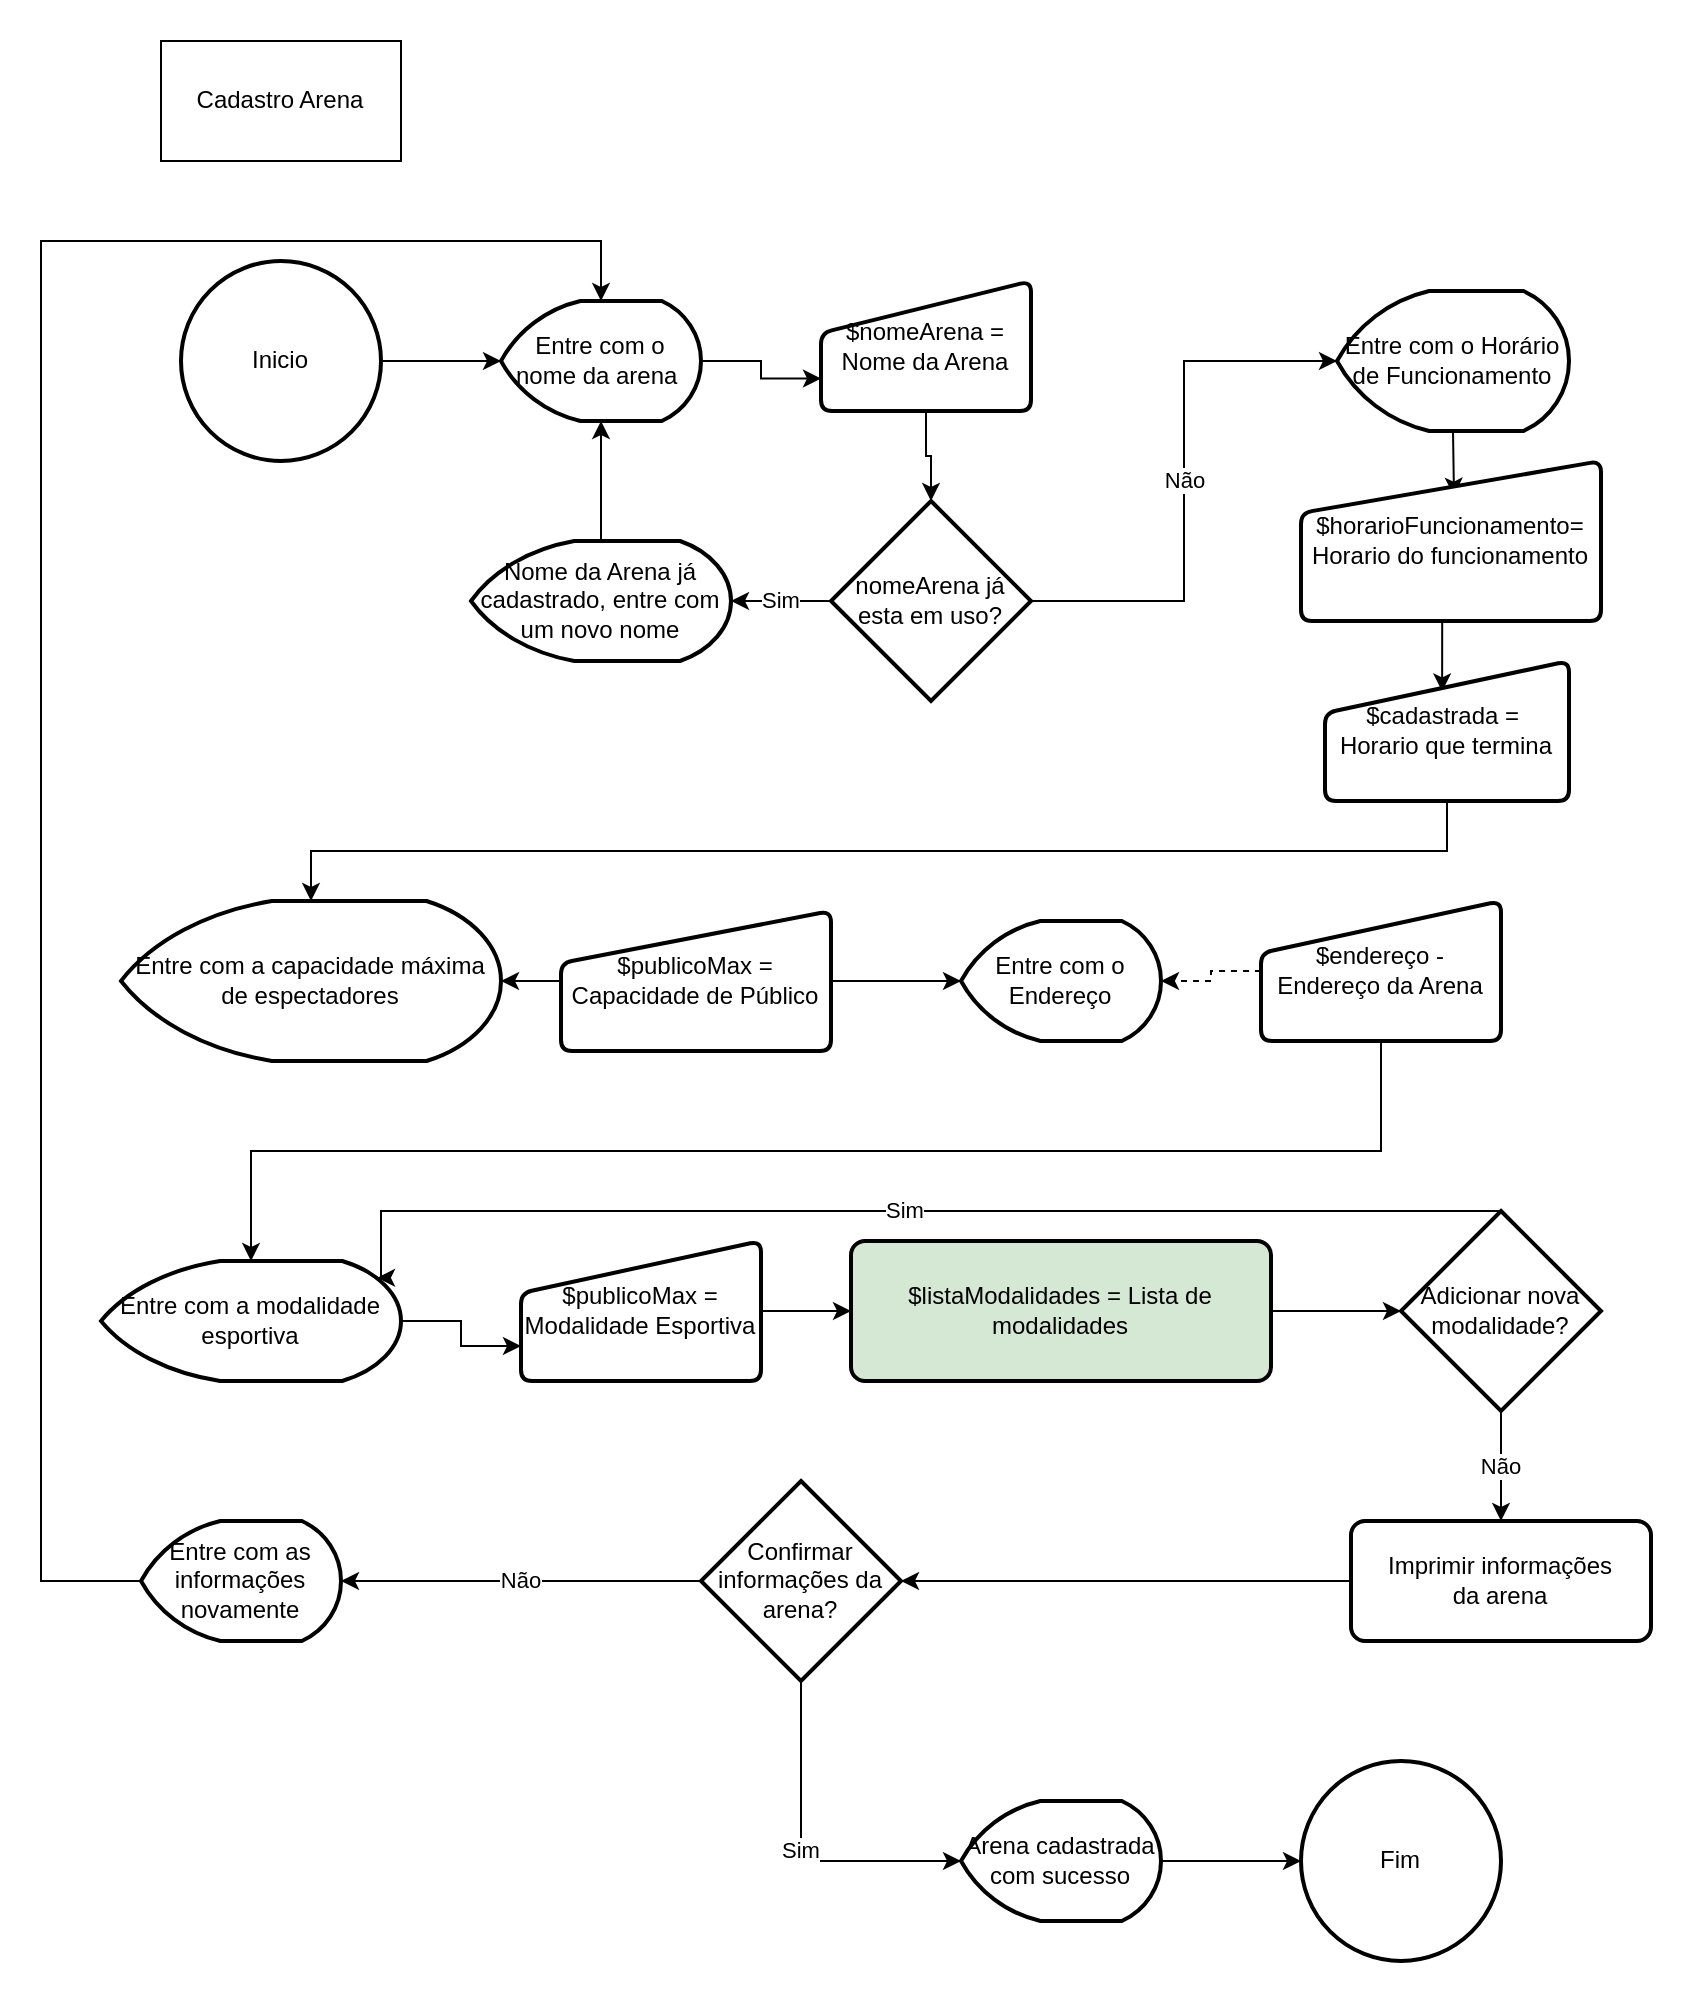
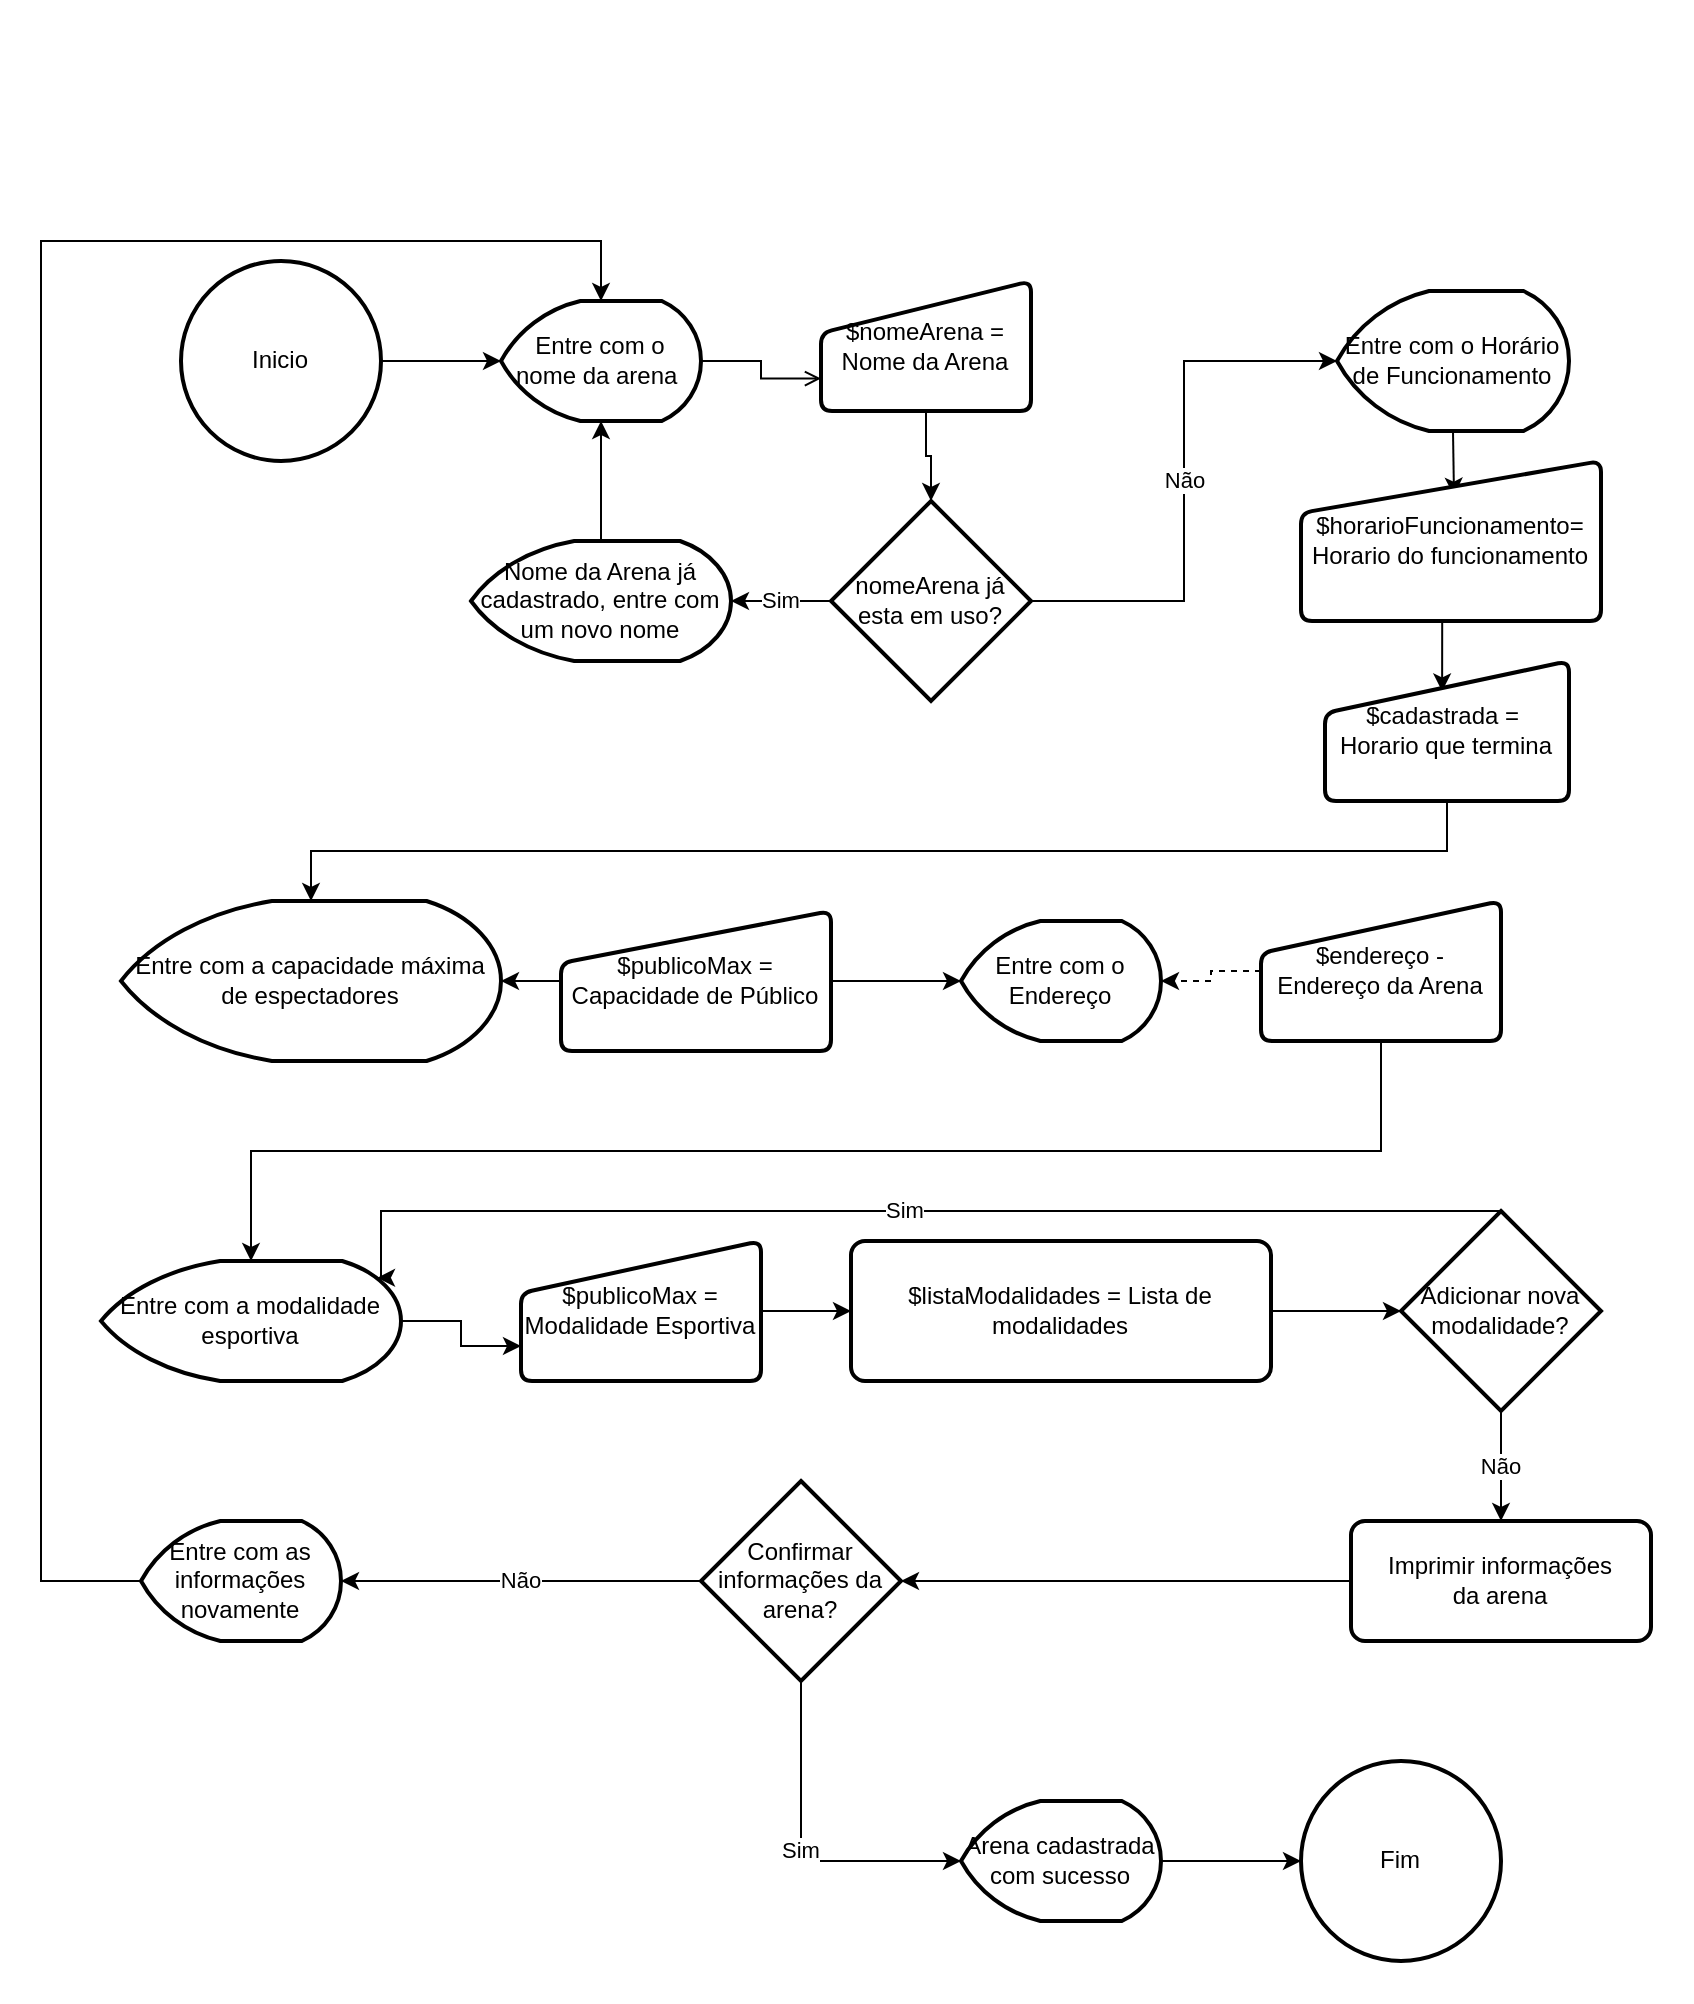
(281, 101) -> none
(806, 379) -> (808, 379)
(1061, 1311) -> (1061, 1311)
